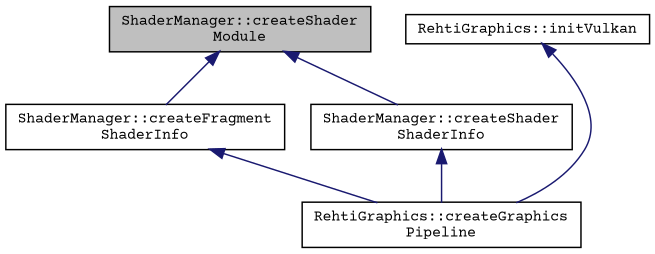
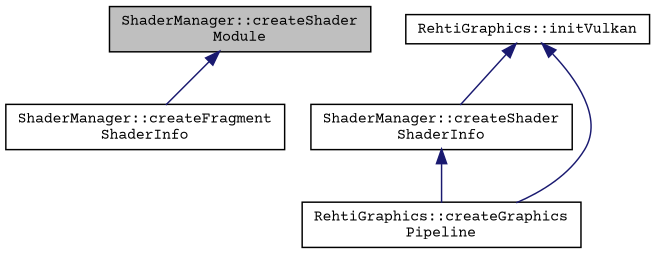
(347, 81) -> (483, 80)
(301, 178) -> none
